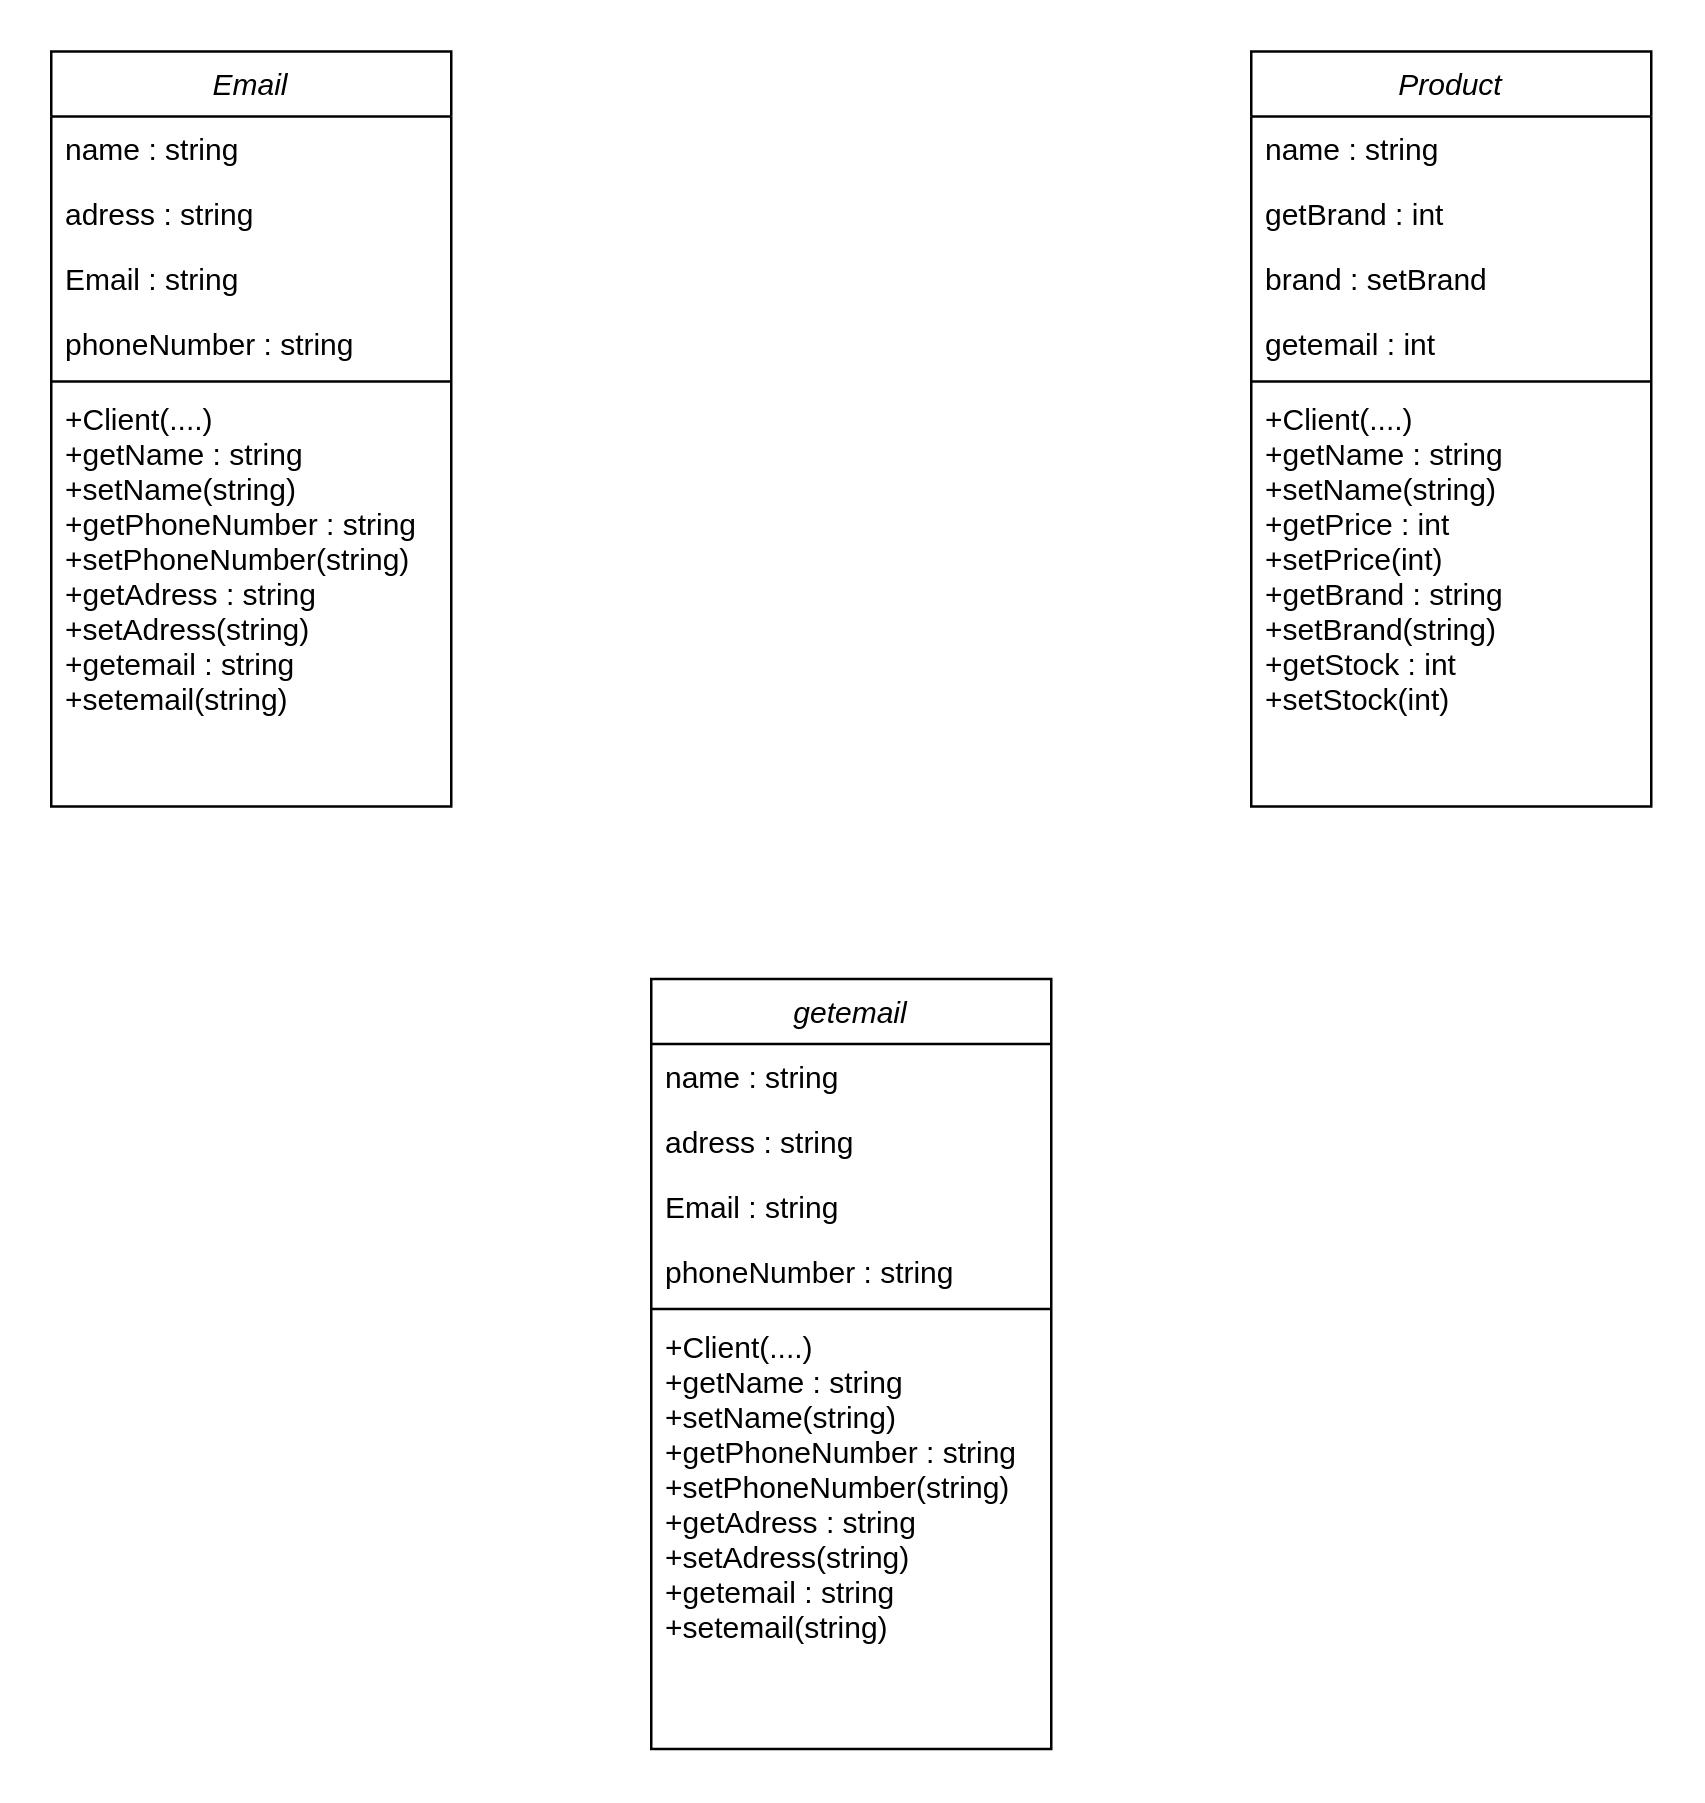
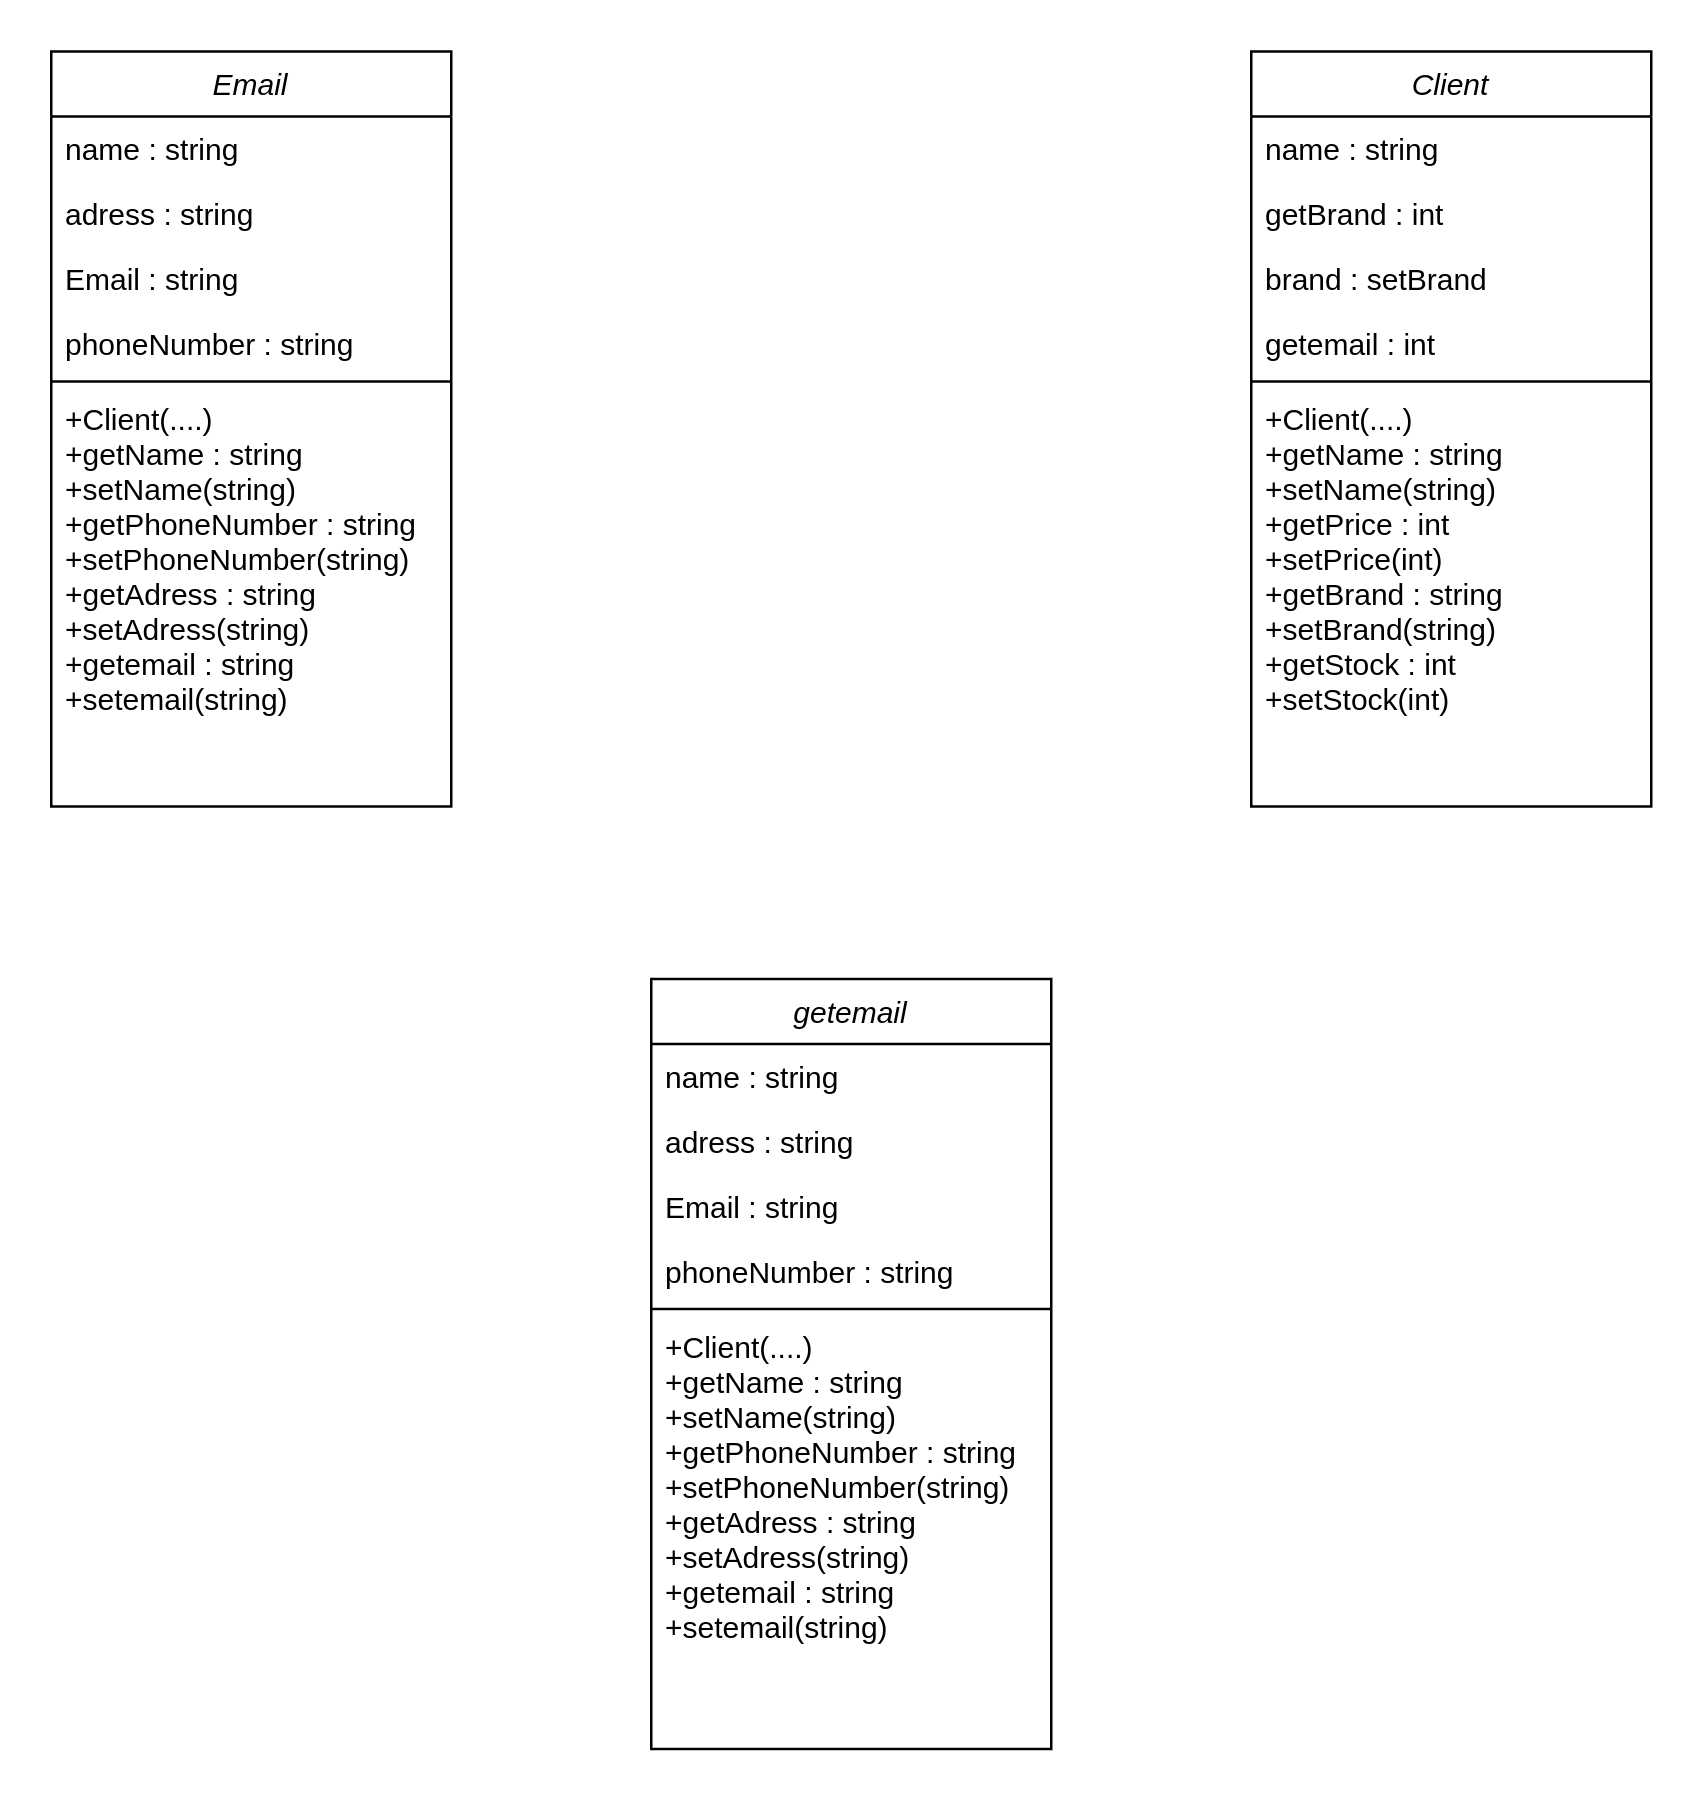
(1450, 85) -> (1450, 85)
